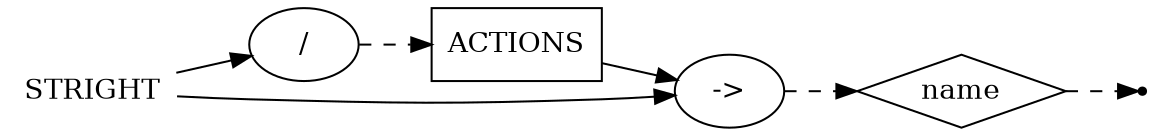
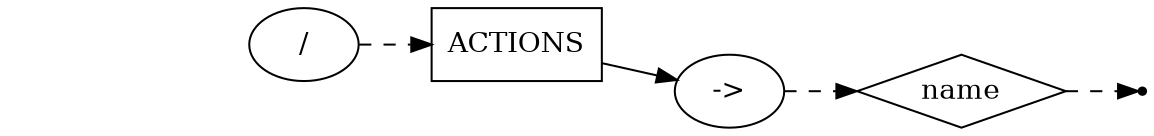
(92, 91) -> none
